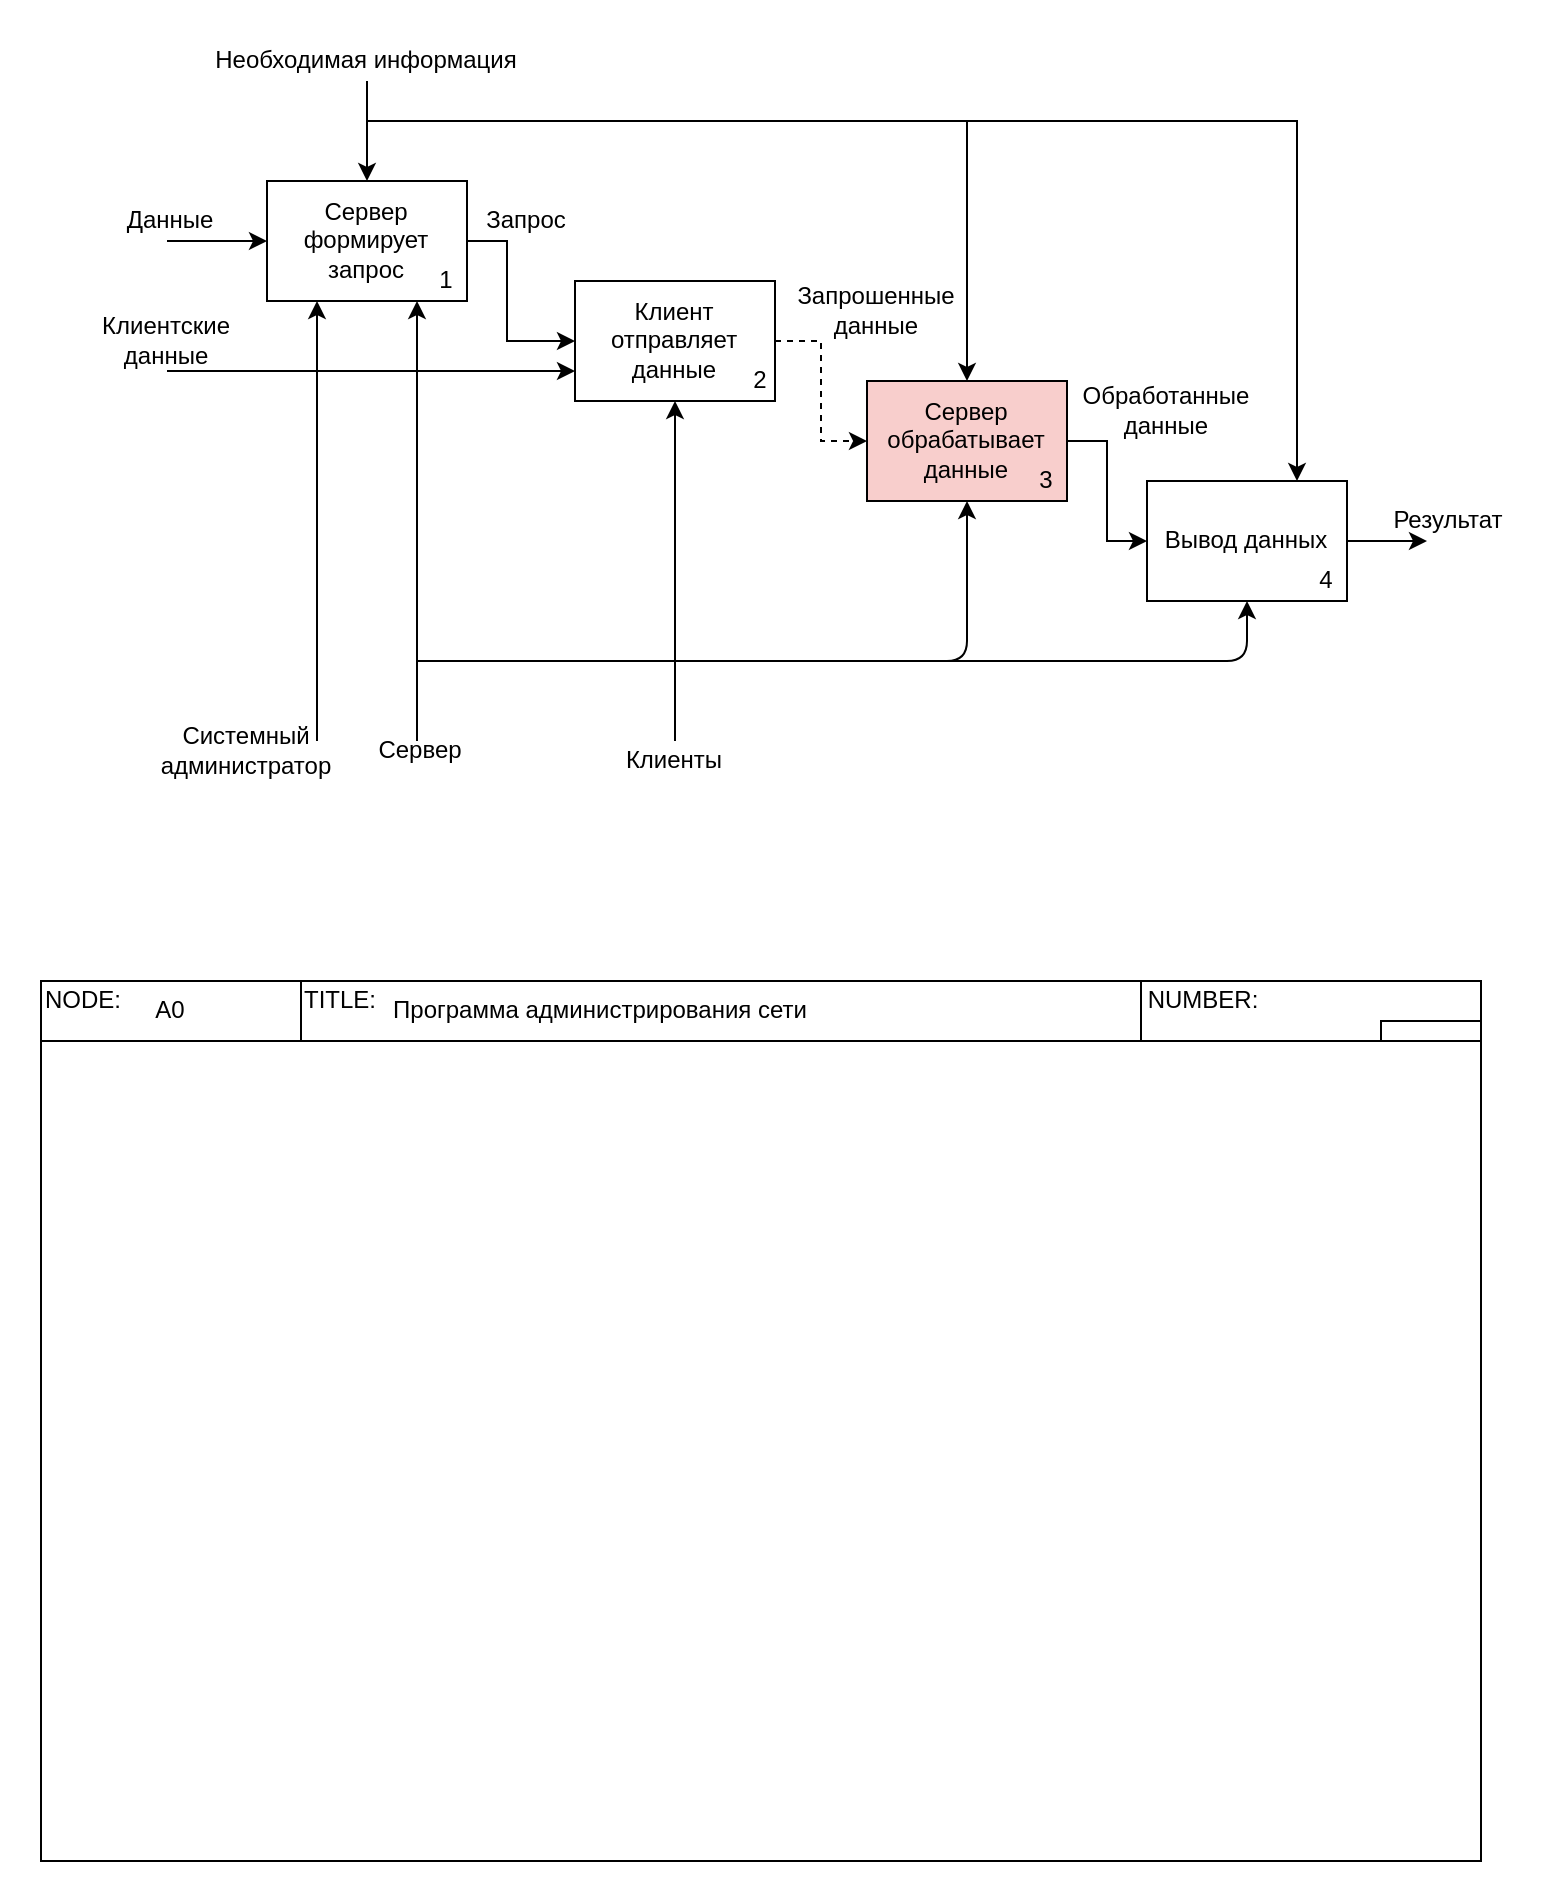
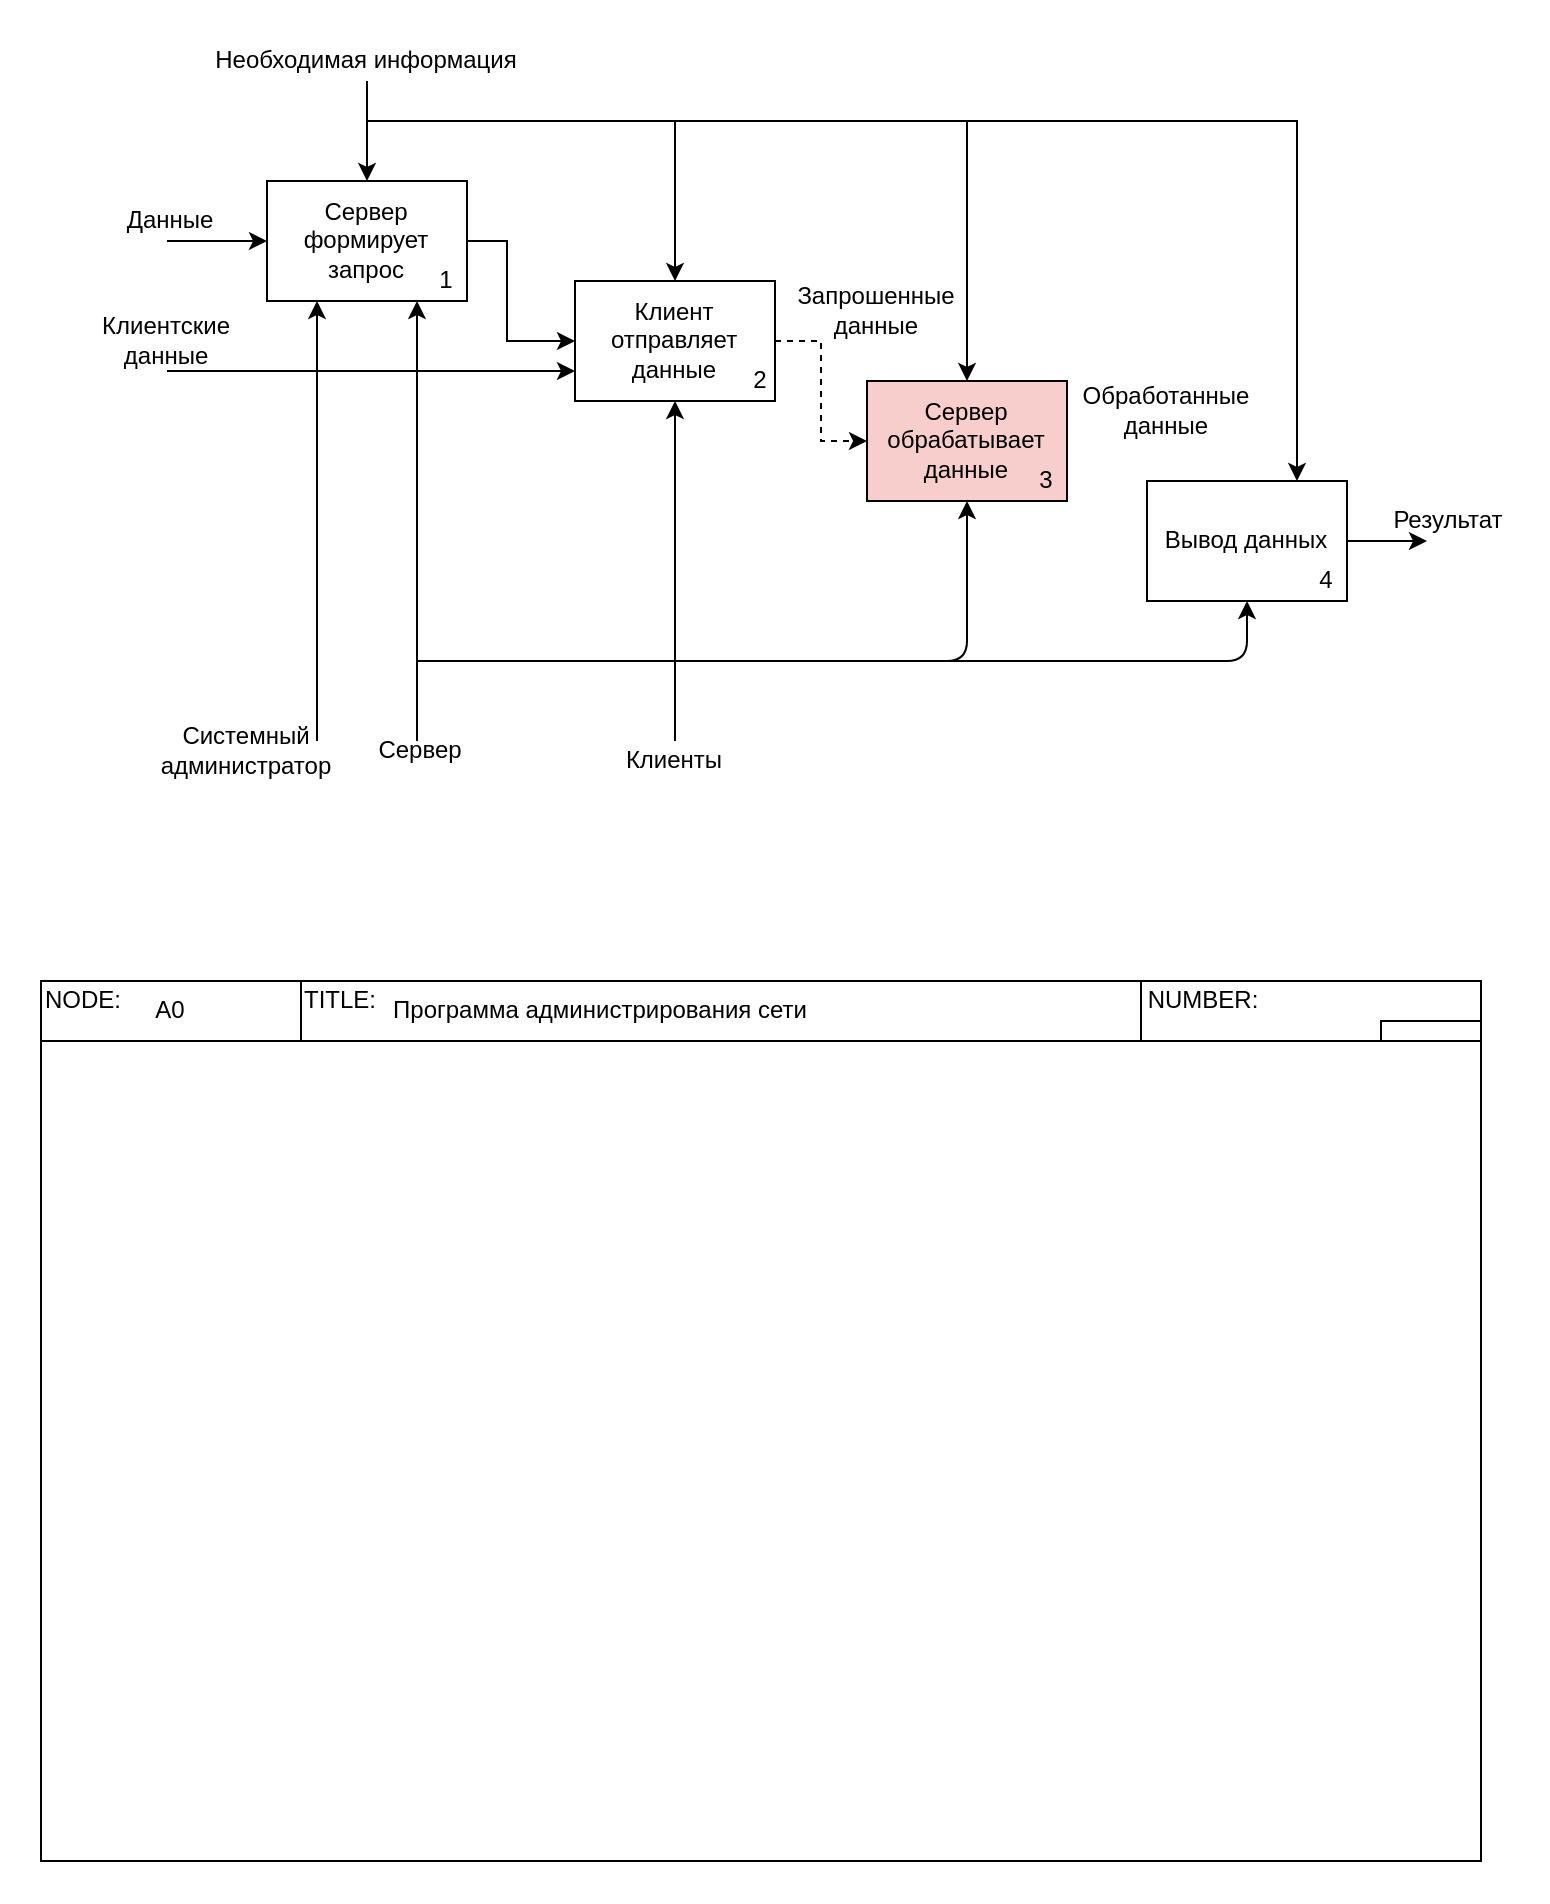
none -> (675, 196)
(527, 221) -> none
(1107, 484) -> none
